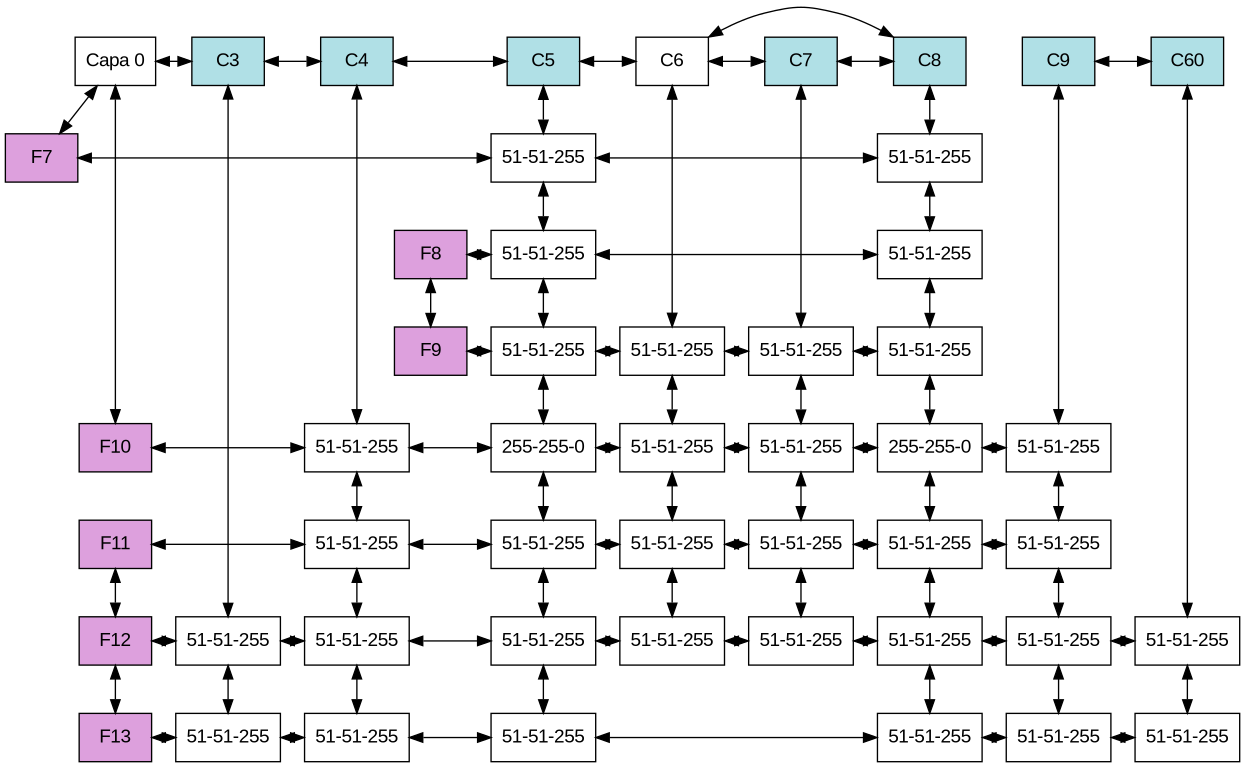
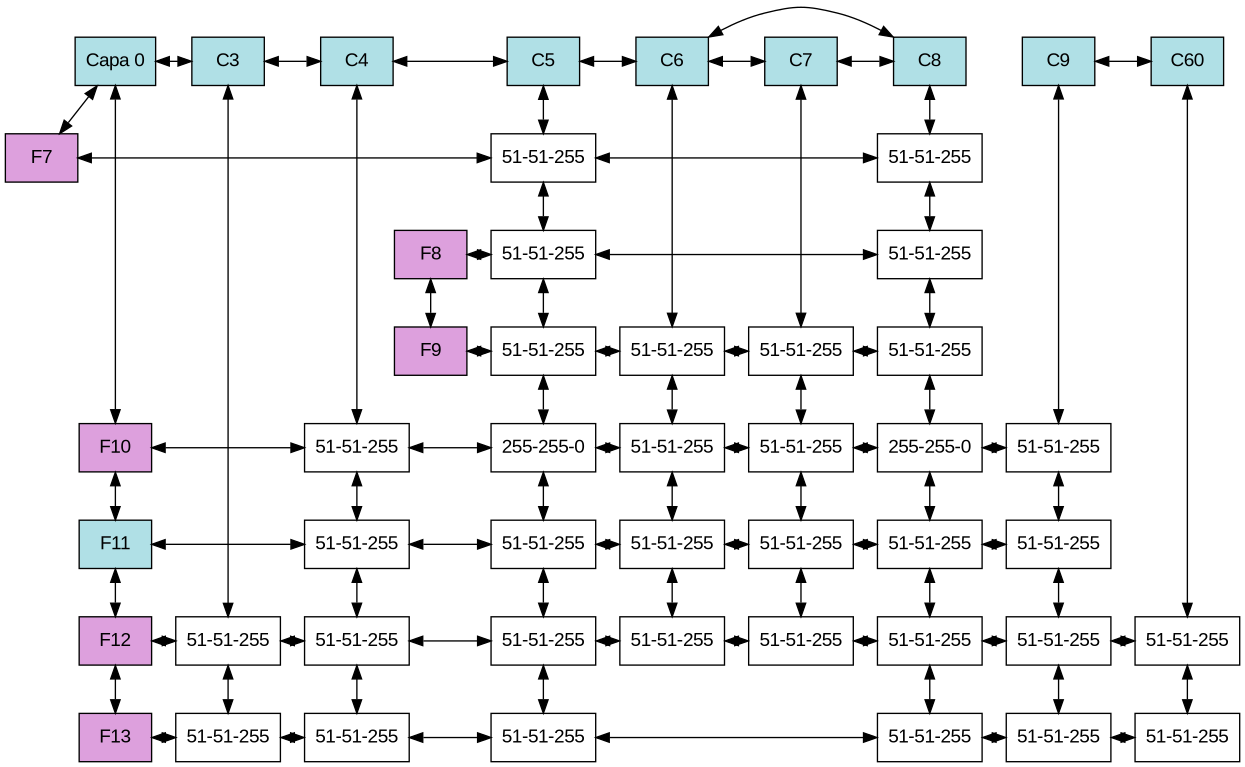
(115, 61) -> (115, 61)
(672, 61) -> (672, 61)
none -> (115, 496)
(115, 544) -> (115, 544)
